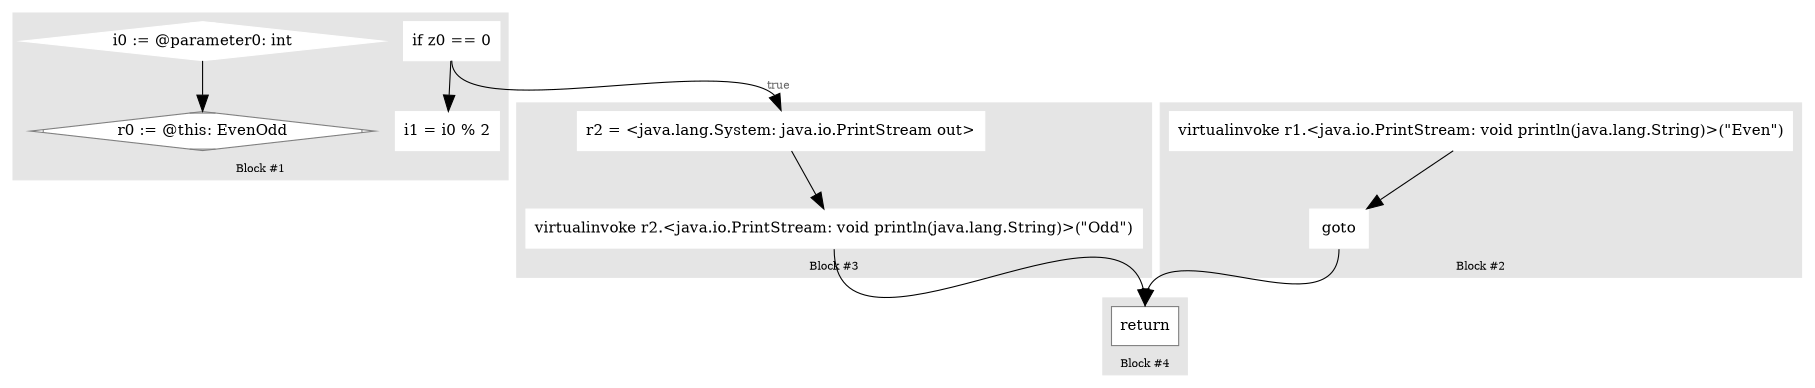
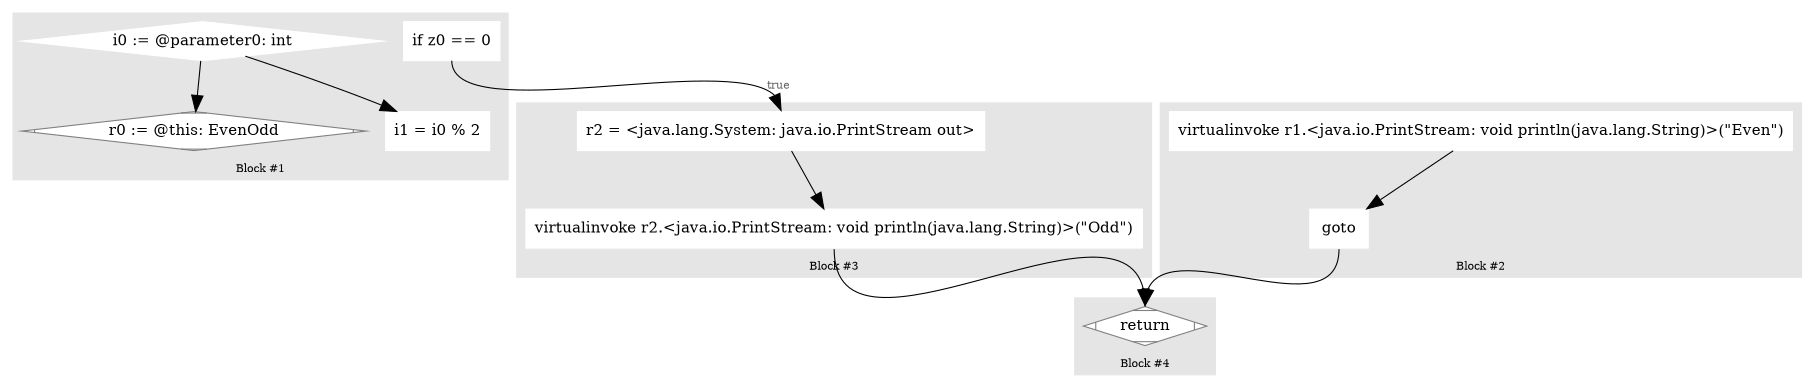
(450, 78) -> (314, 80)
(1145, 326) -> (1145, 326)
